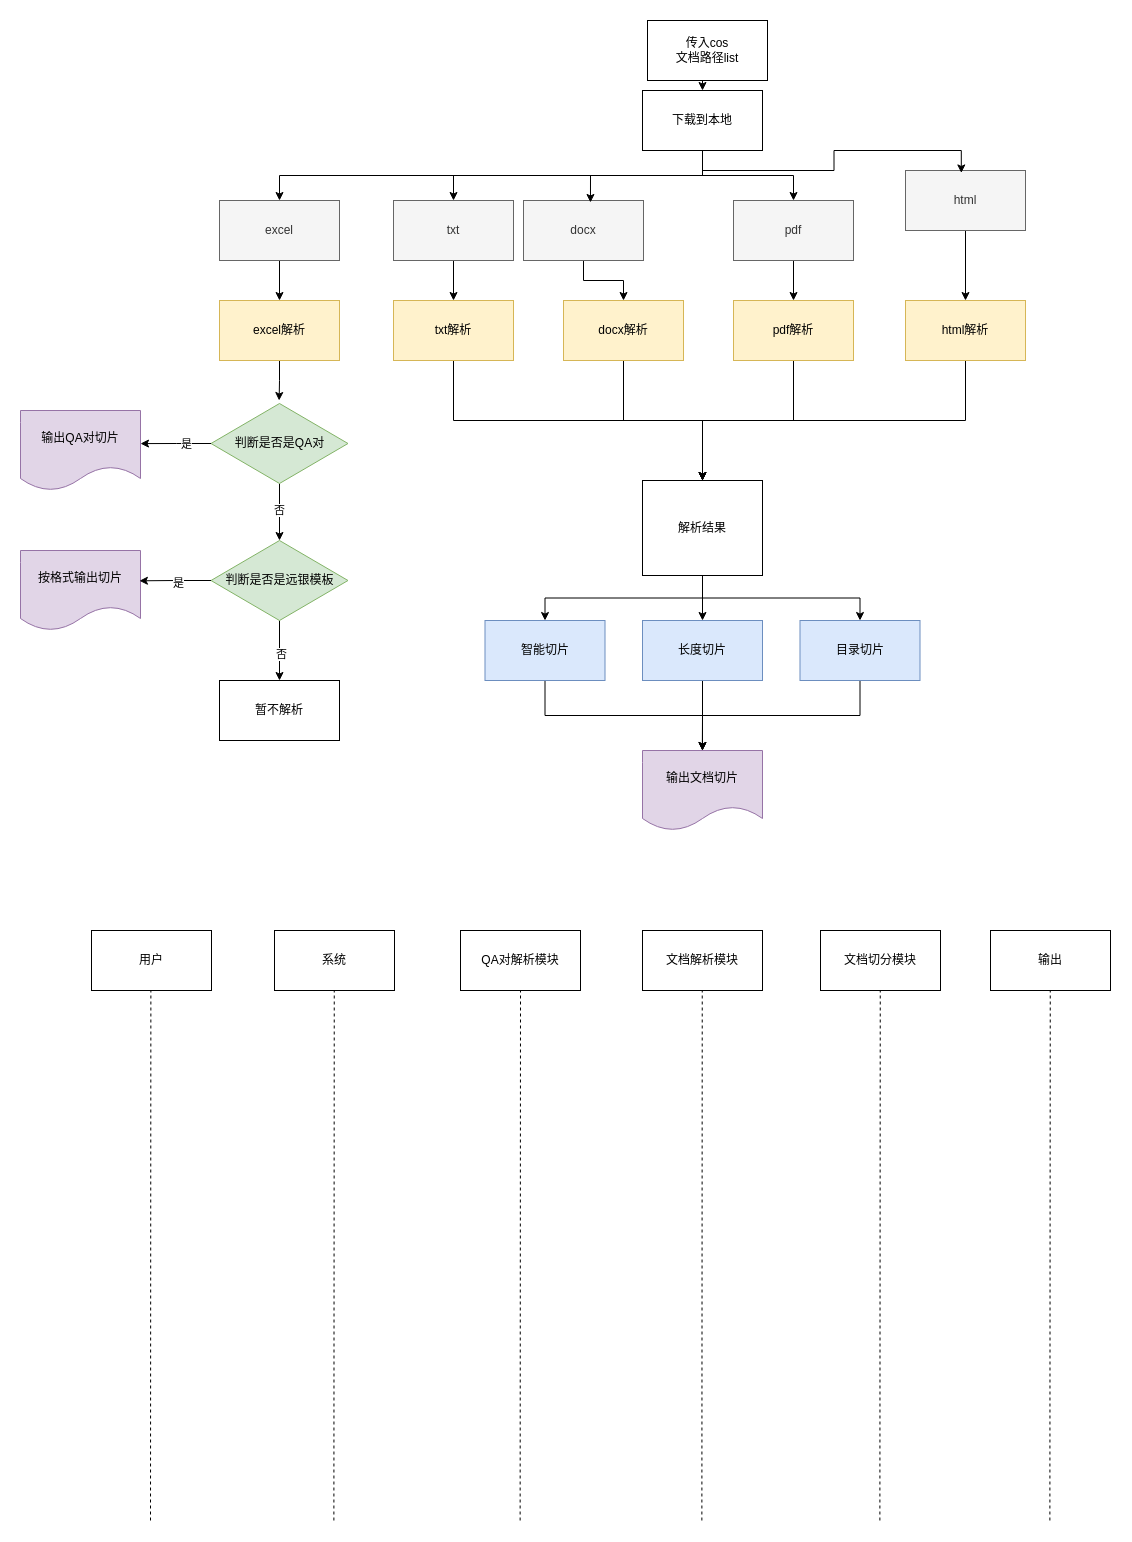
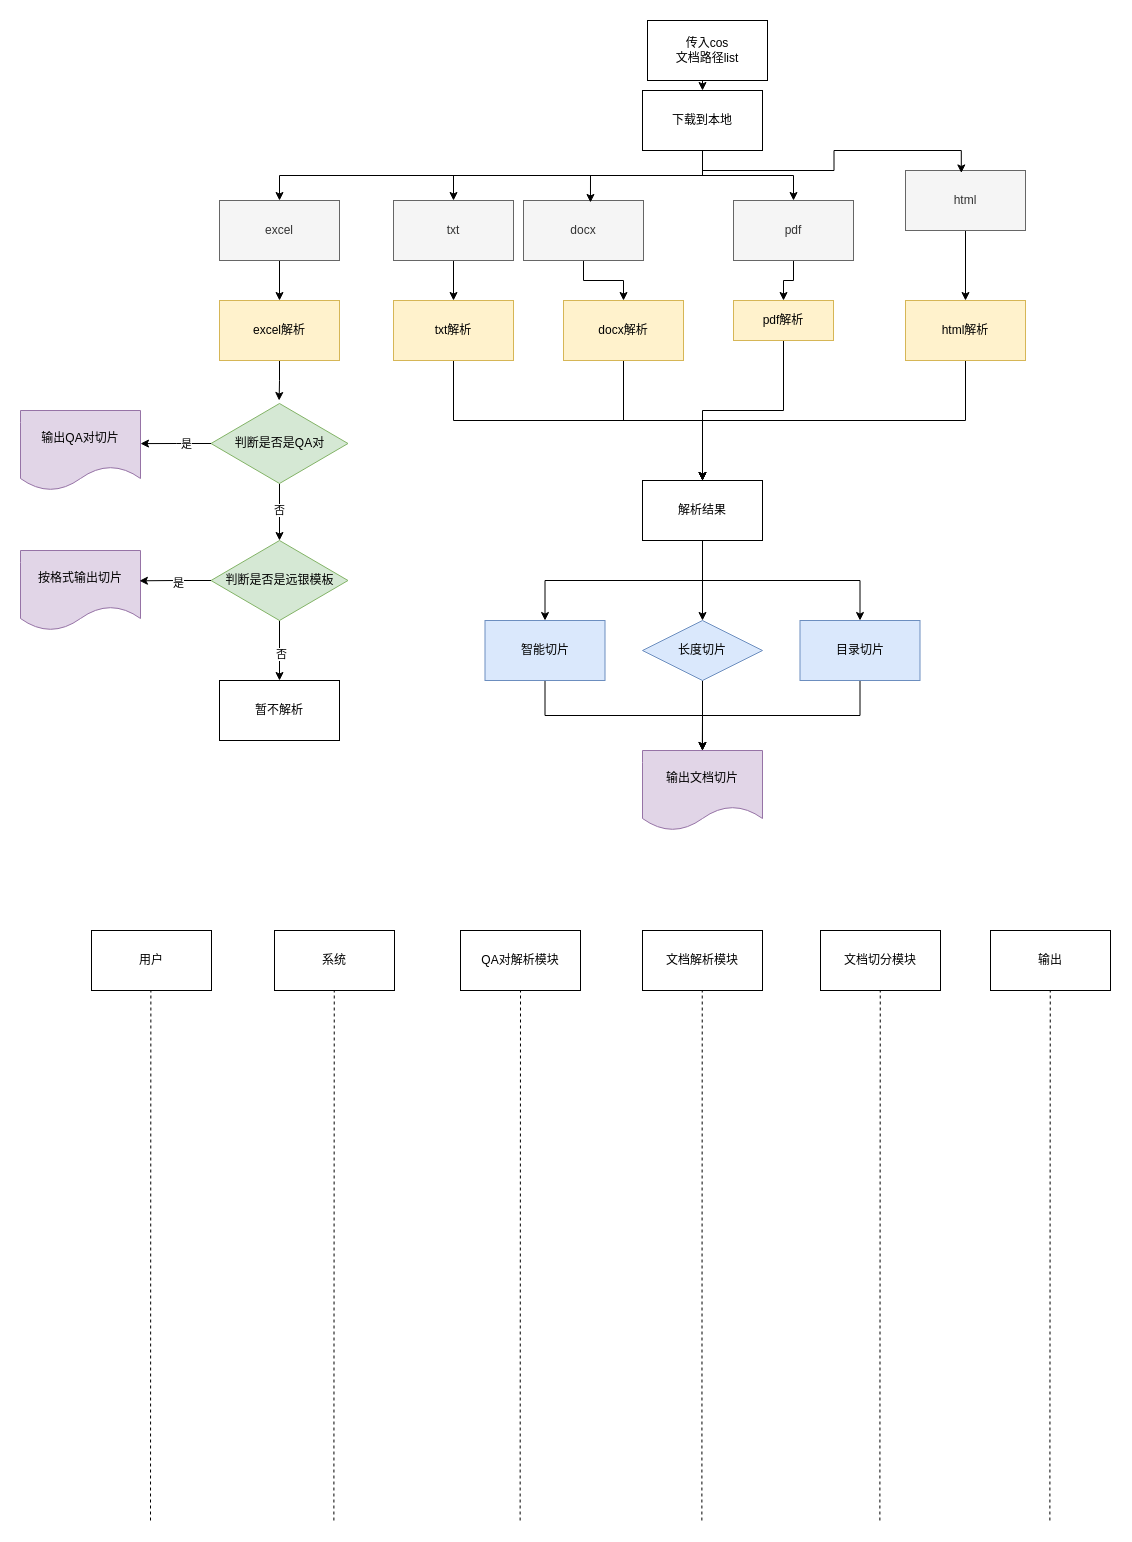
(794, 331) -> (784, 321)
(703, 528) -> (703, 511)
(703, 651) -> (703, 651)
